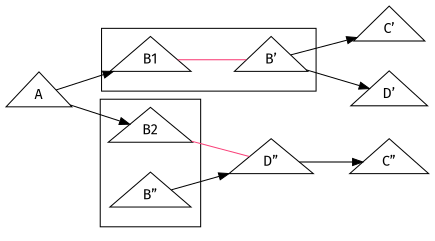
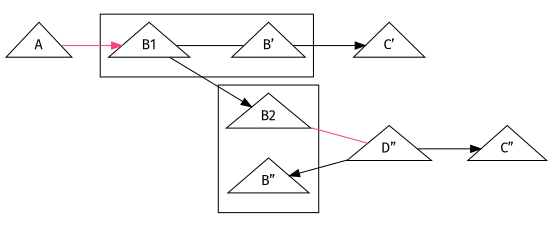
(212, 60) -> (210, 46)
(80, 82) -> (86, 46)
(389, 94) -> none
(94, 113) -> (191, 71)
(194, 183) -> (326, 166)
